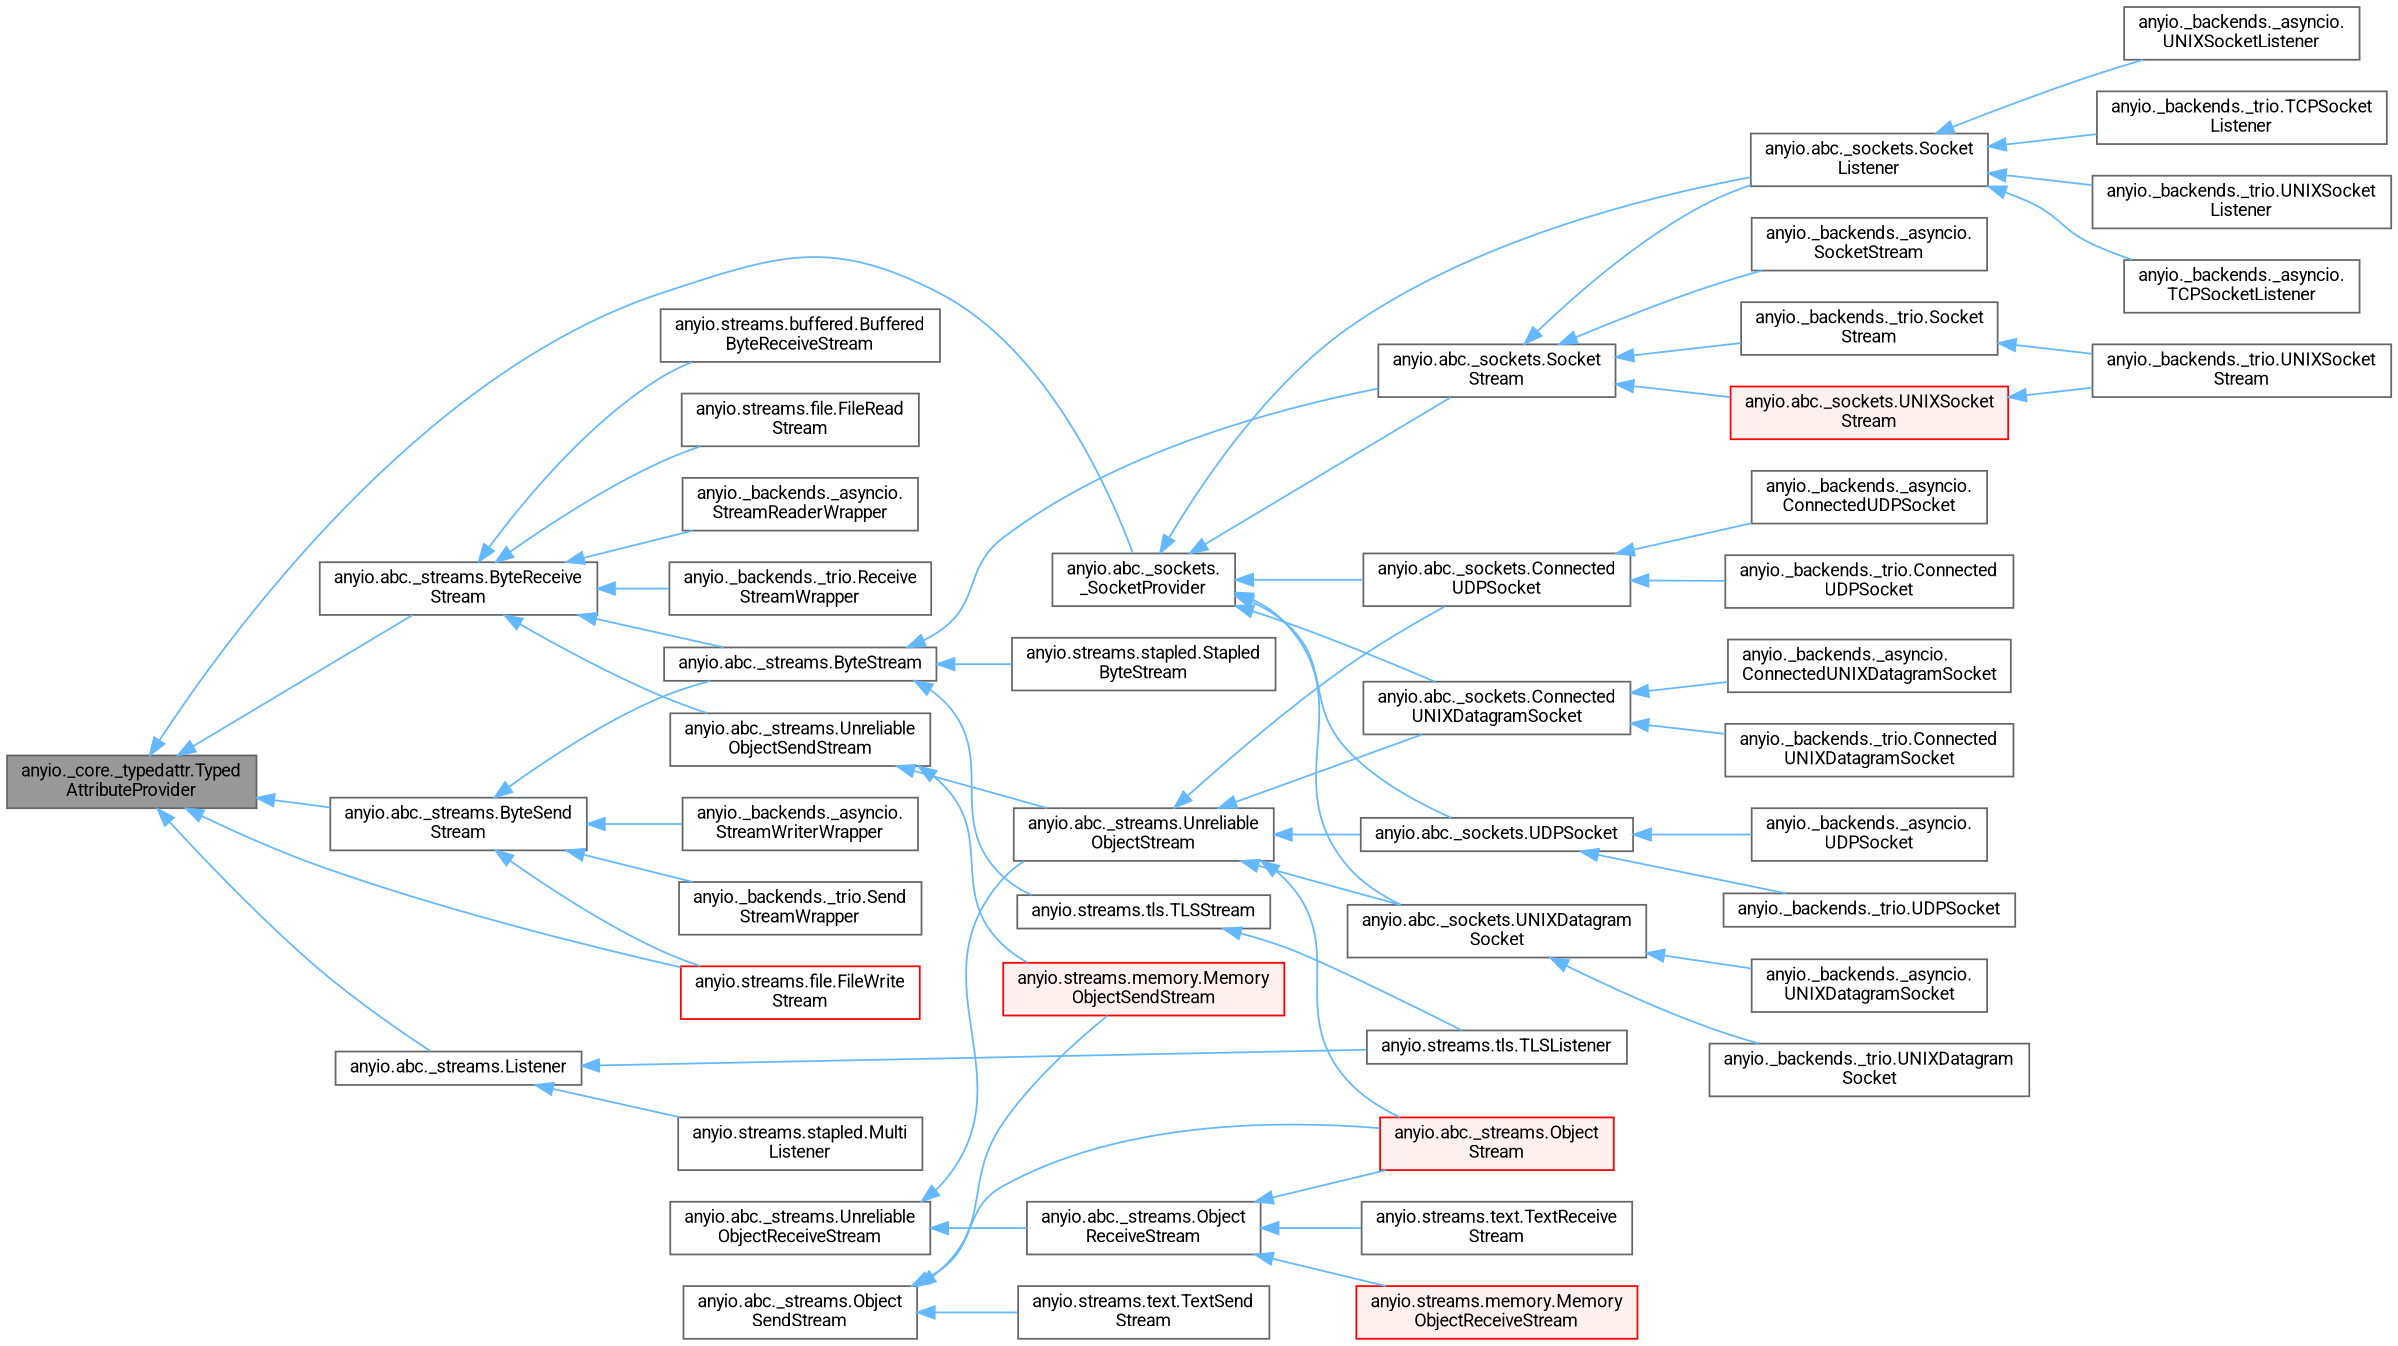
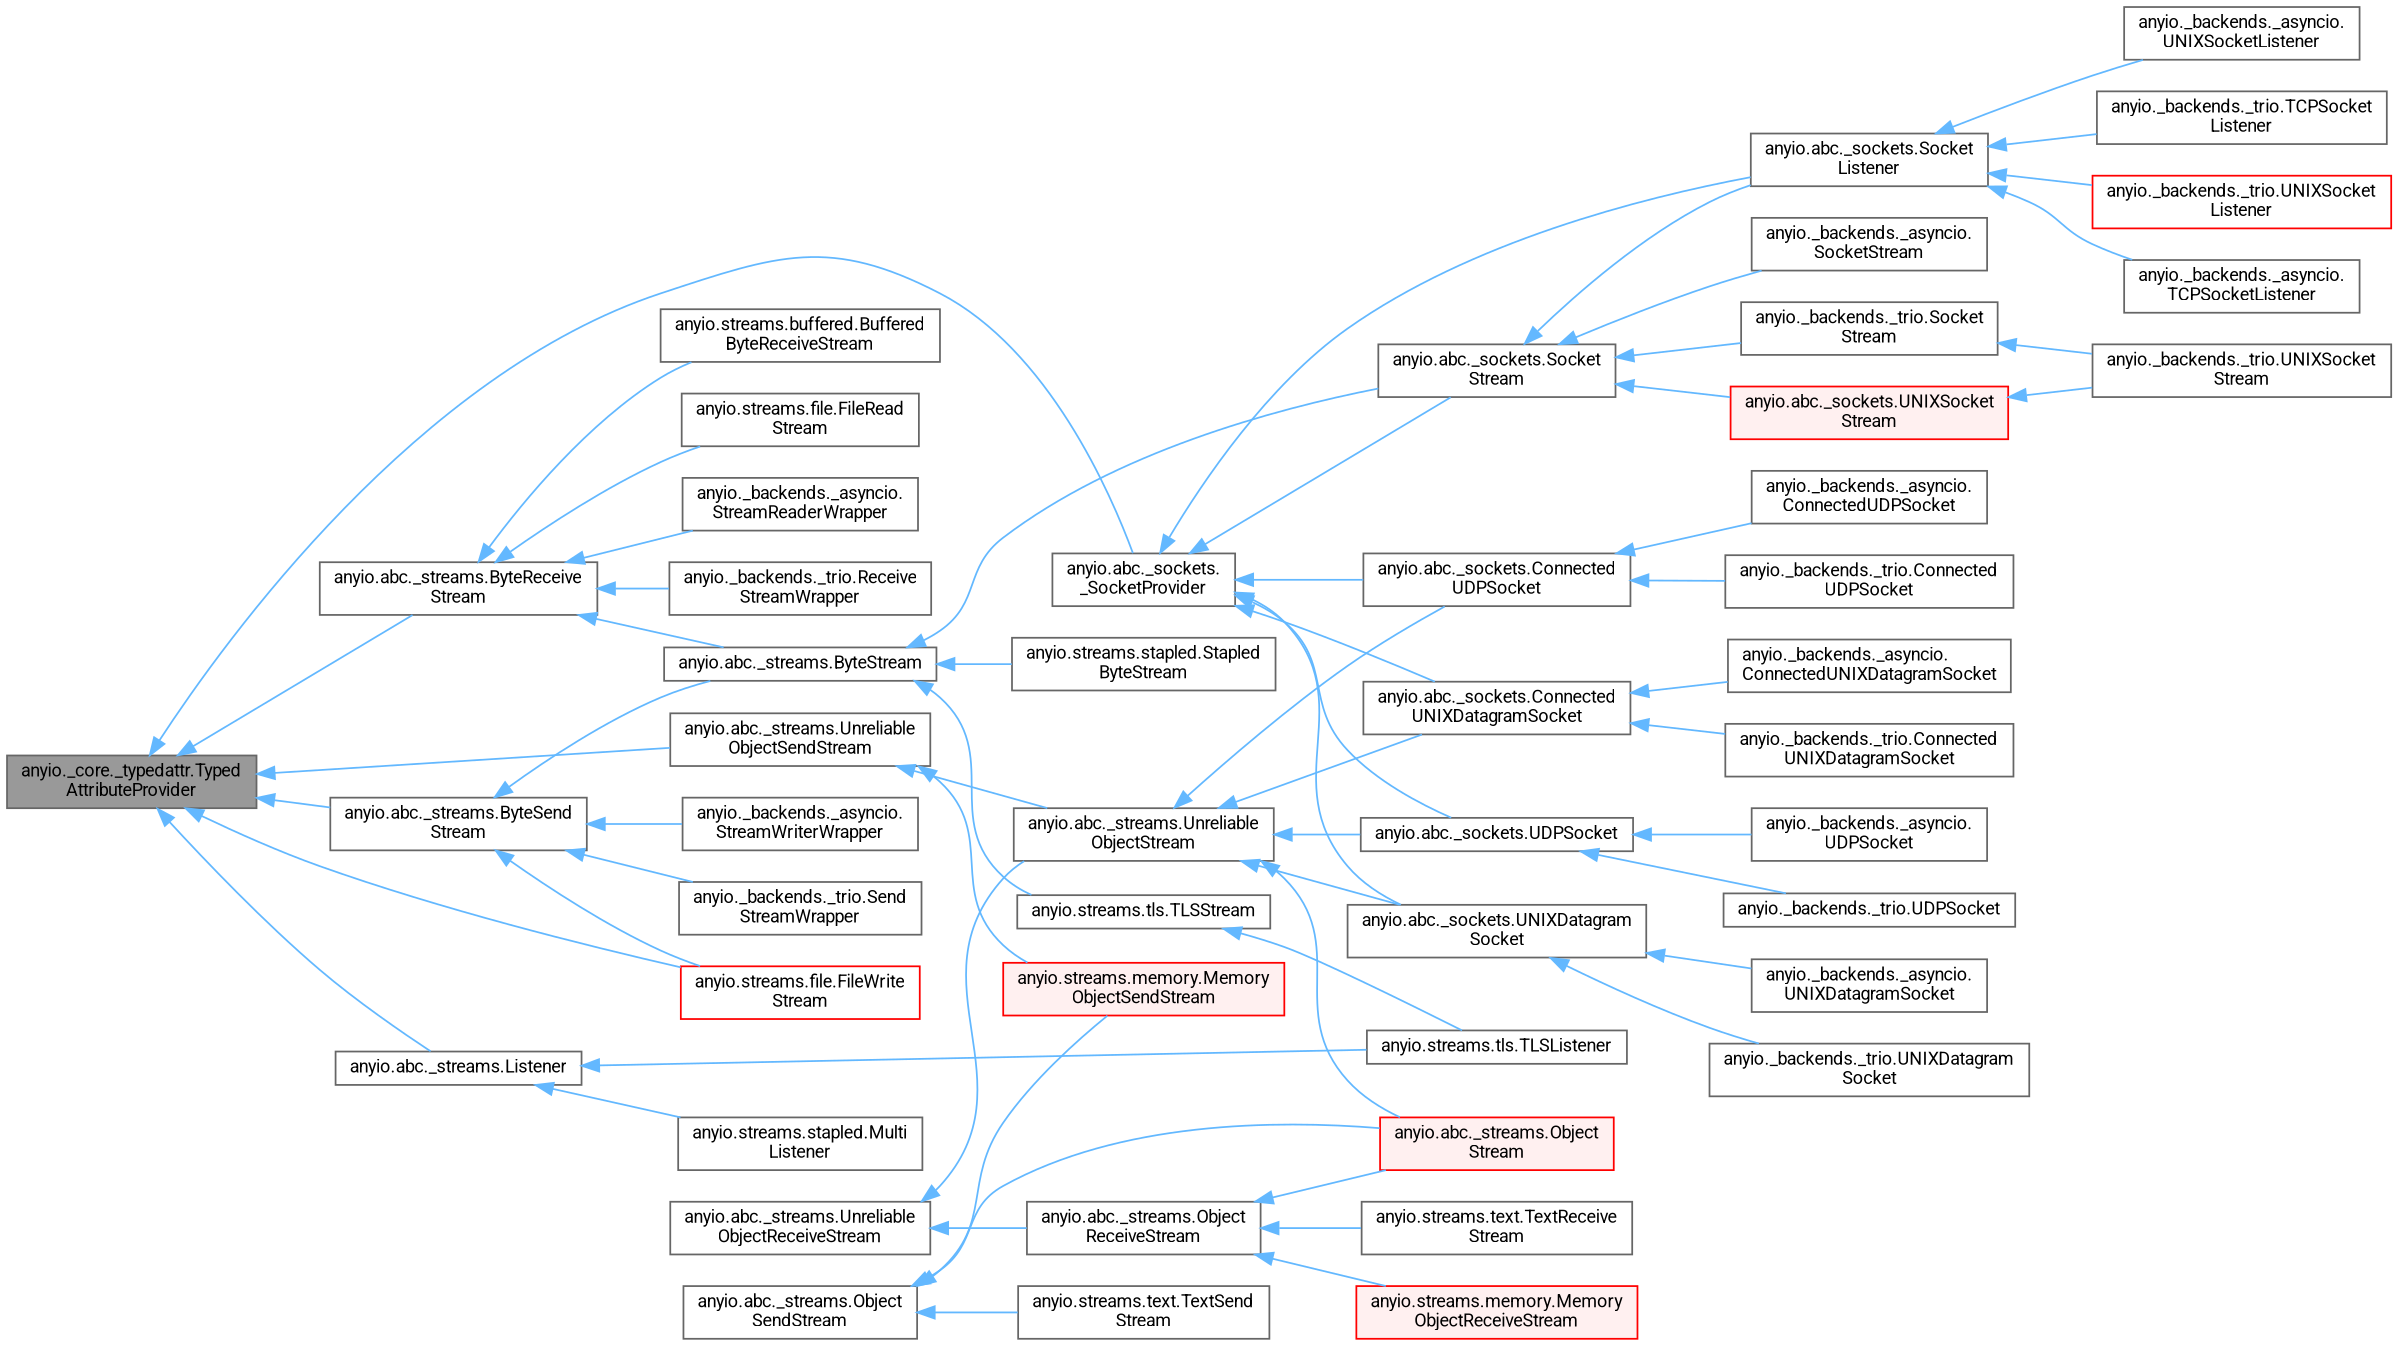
(2242, 202) -> (2242, 202)
(611, 673) -> (472, 760)
